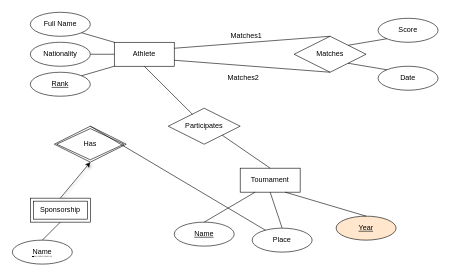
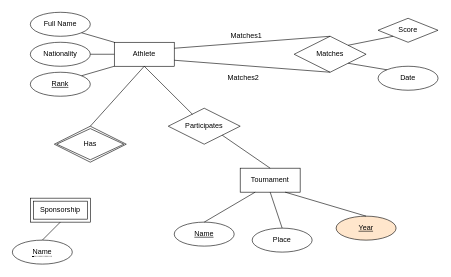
(408, 30) -> (408, 30)
(177, 178) -> (117, 97)
(74, 181) -> none
